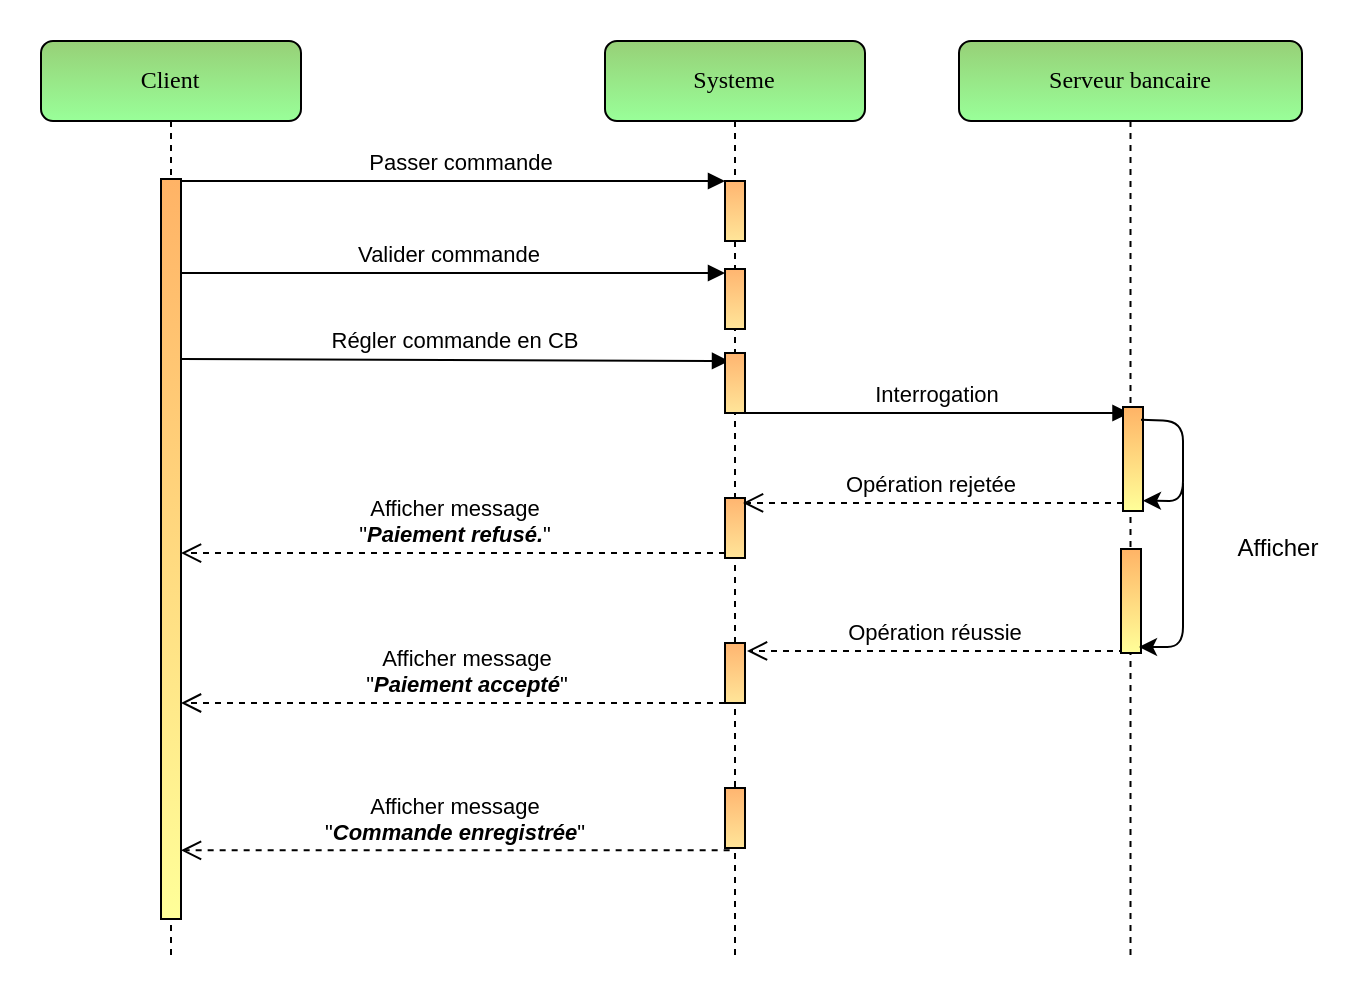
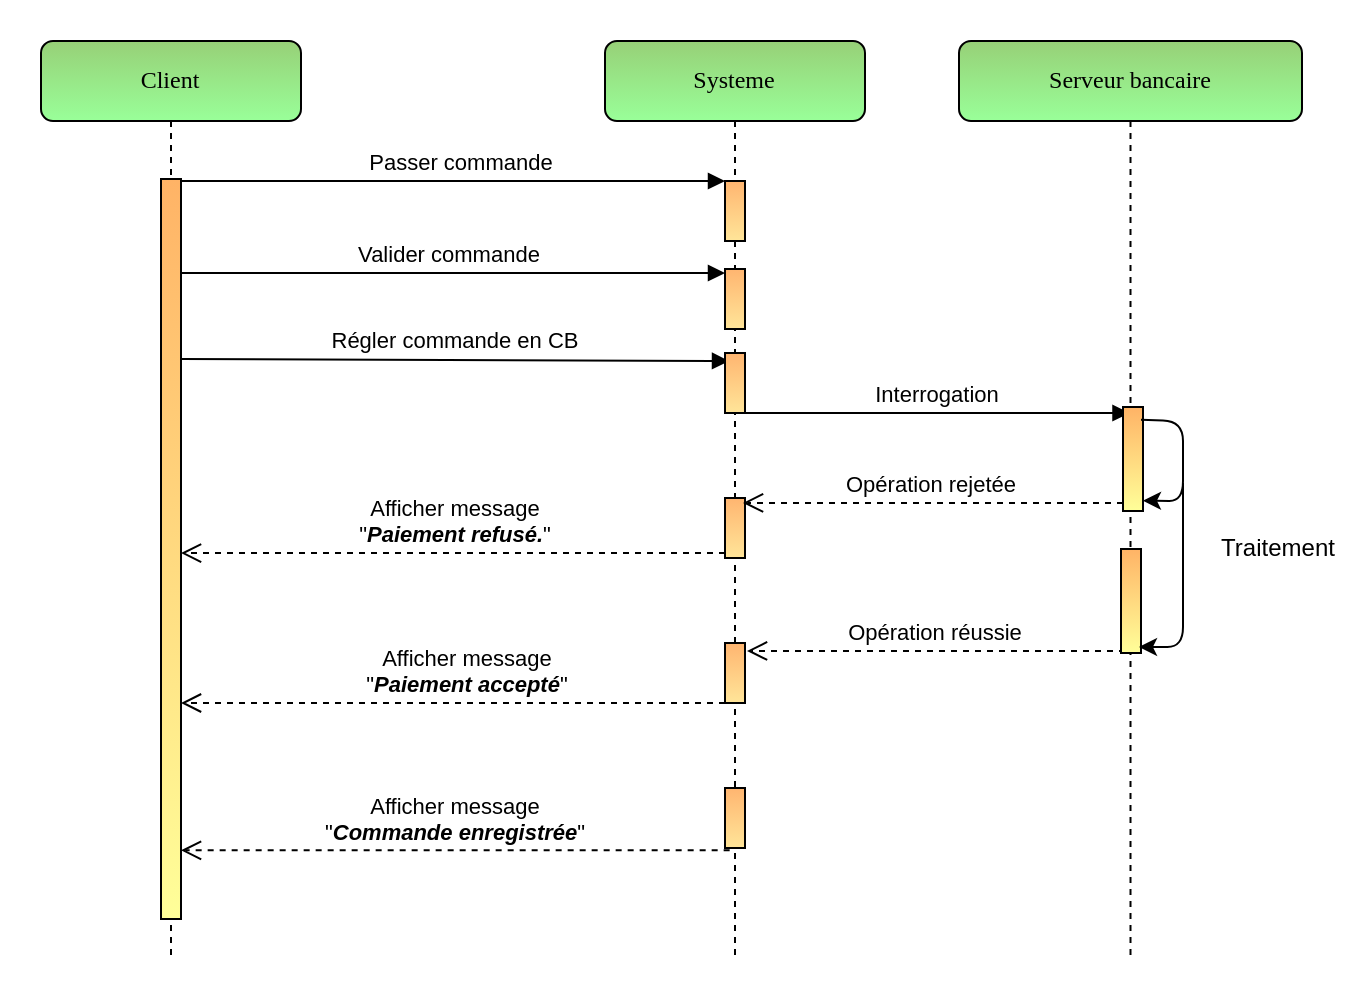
(1279, 549) -> (1279, 549)
